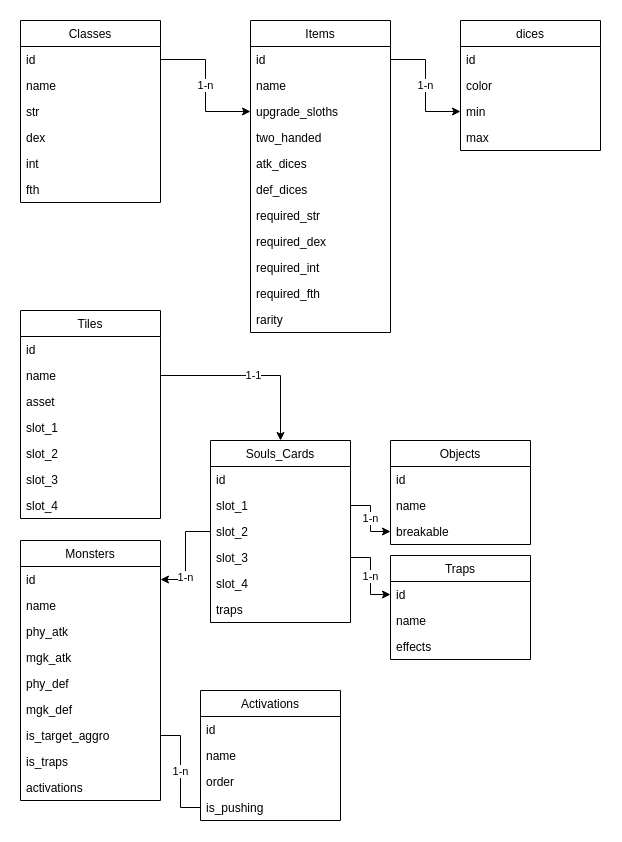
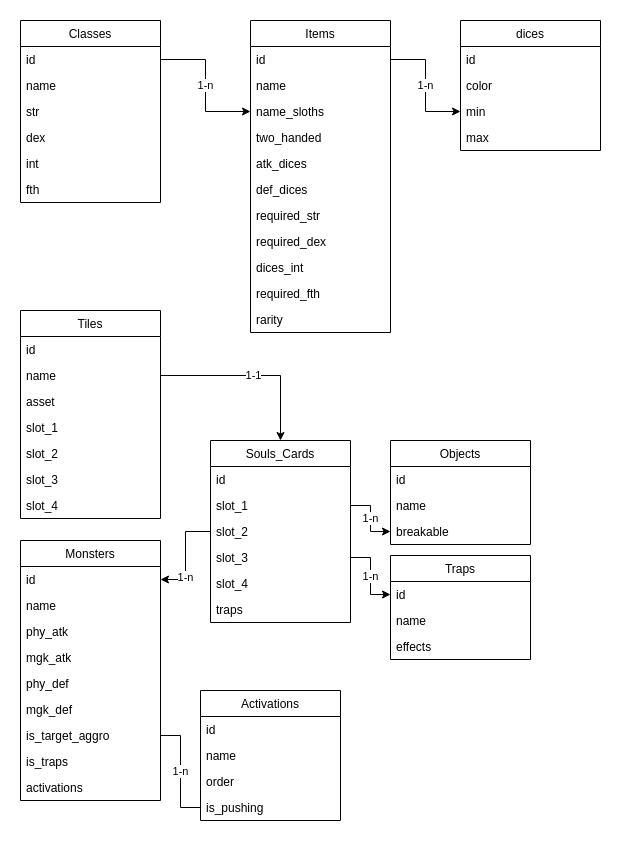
(301, 112) -> (291, 112)
(293, 268) -> (283, 268)
